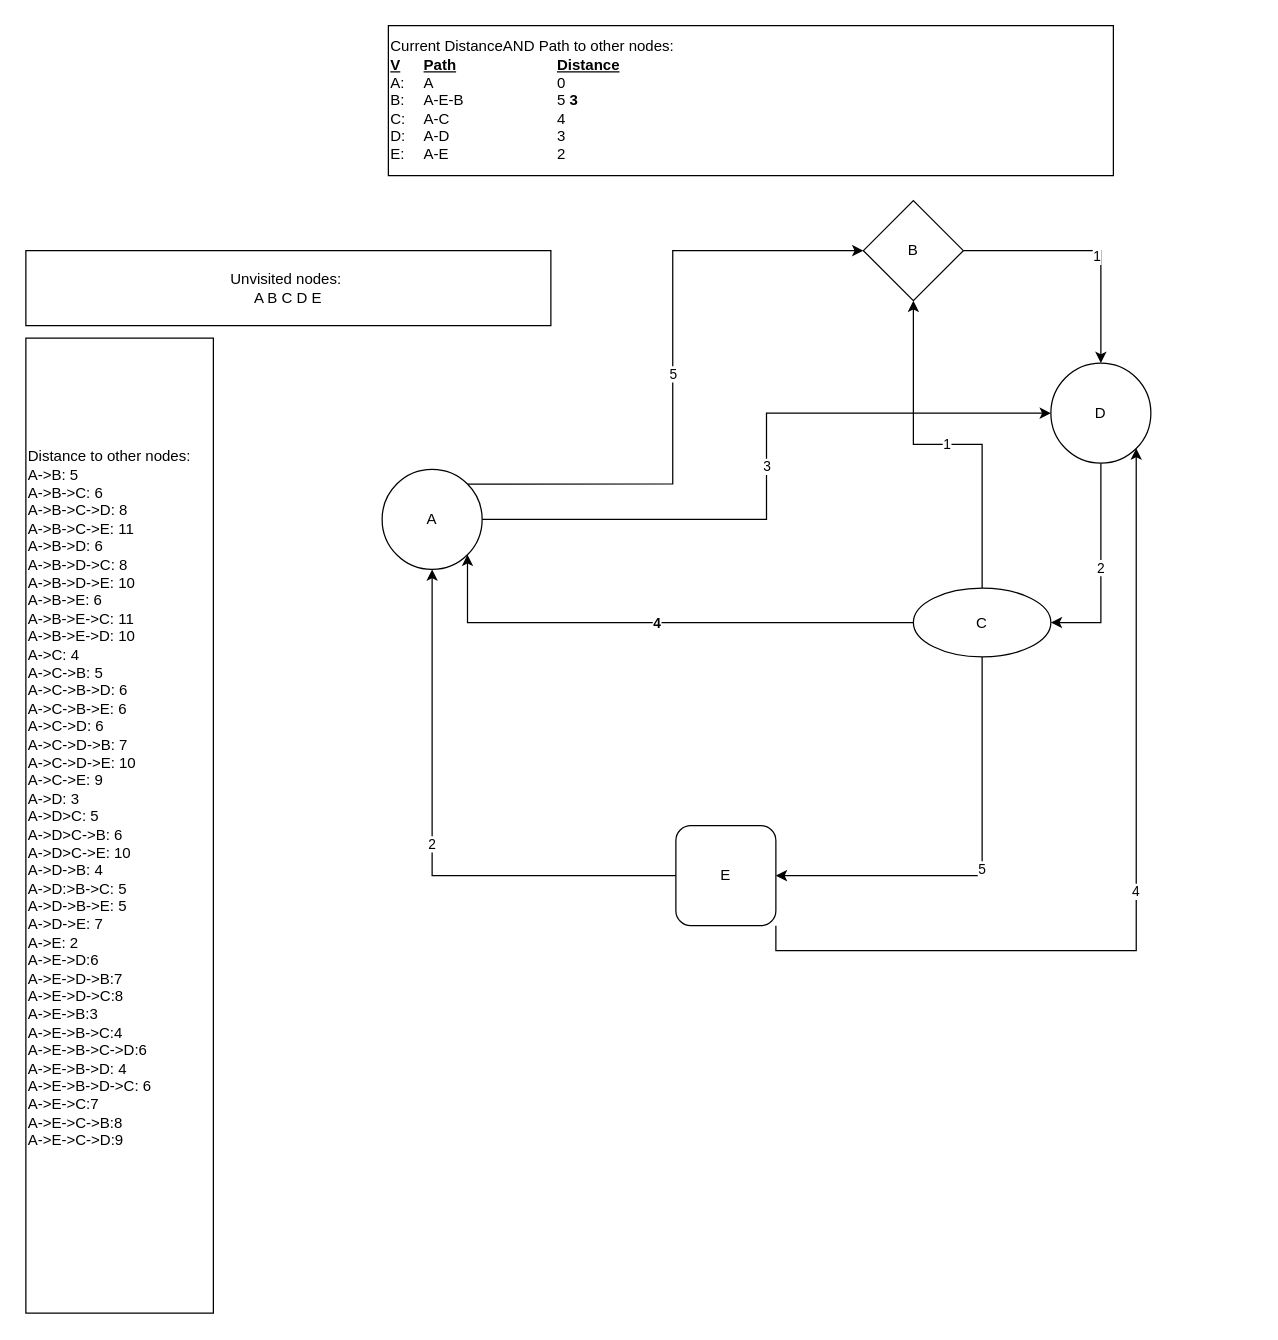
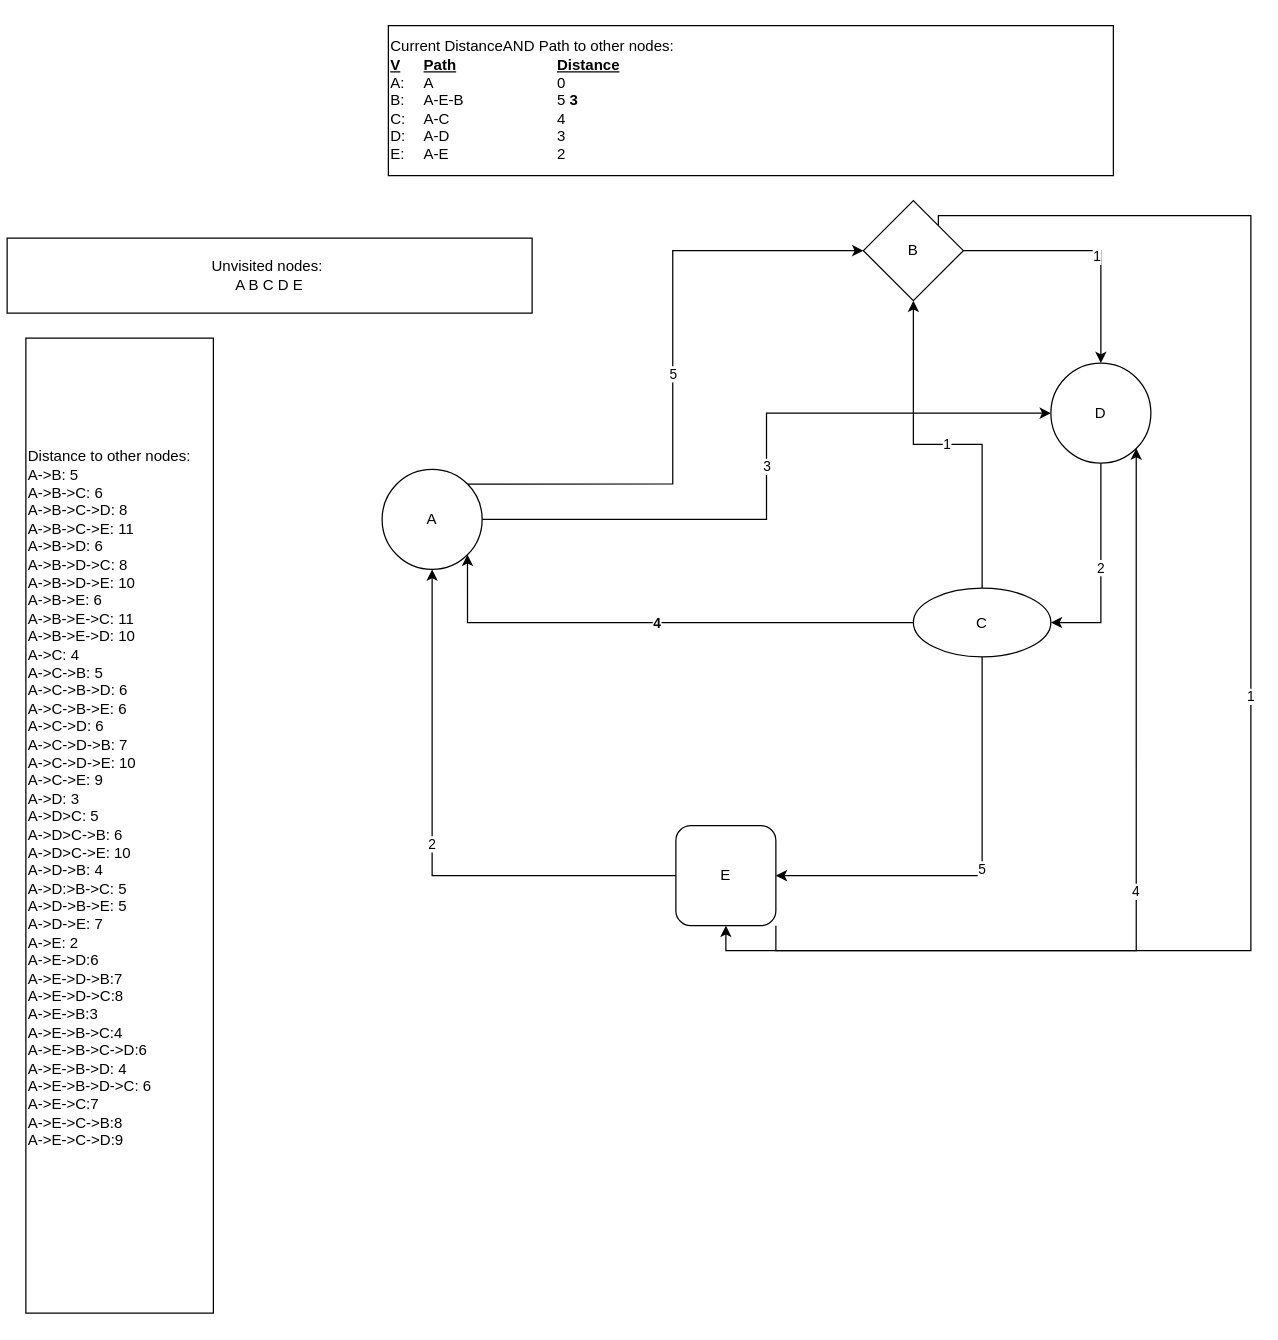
(288, 288) -> (269, 276)
none -> (1251, 479)
